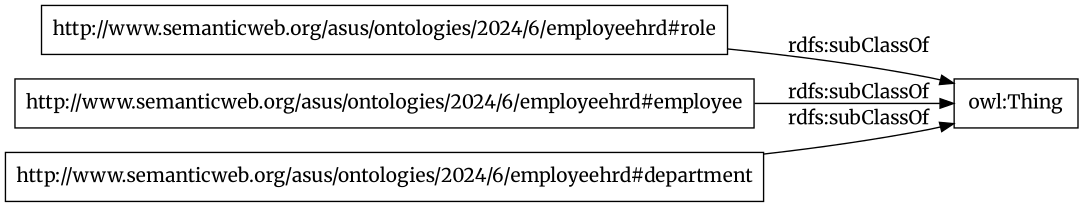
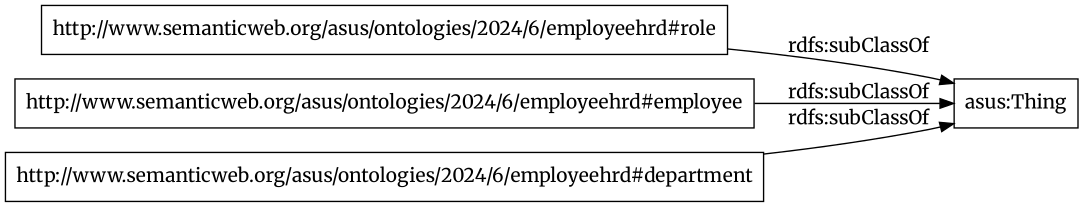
(1016, 103) -> (1016, 103)
